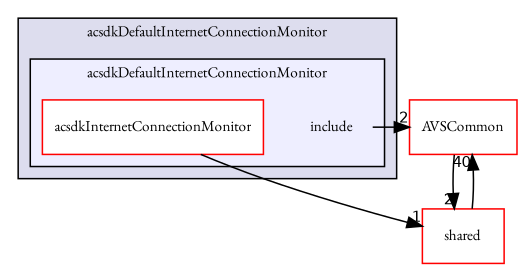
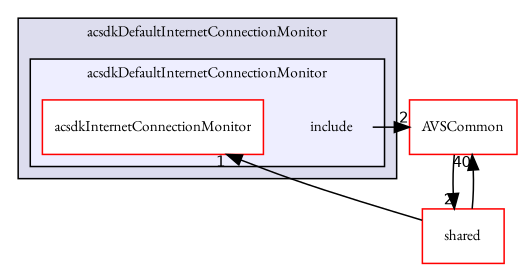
(303, 192) -> (331, 192)
